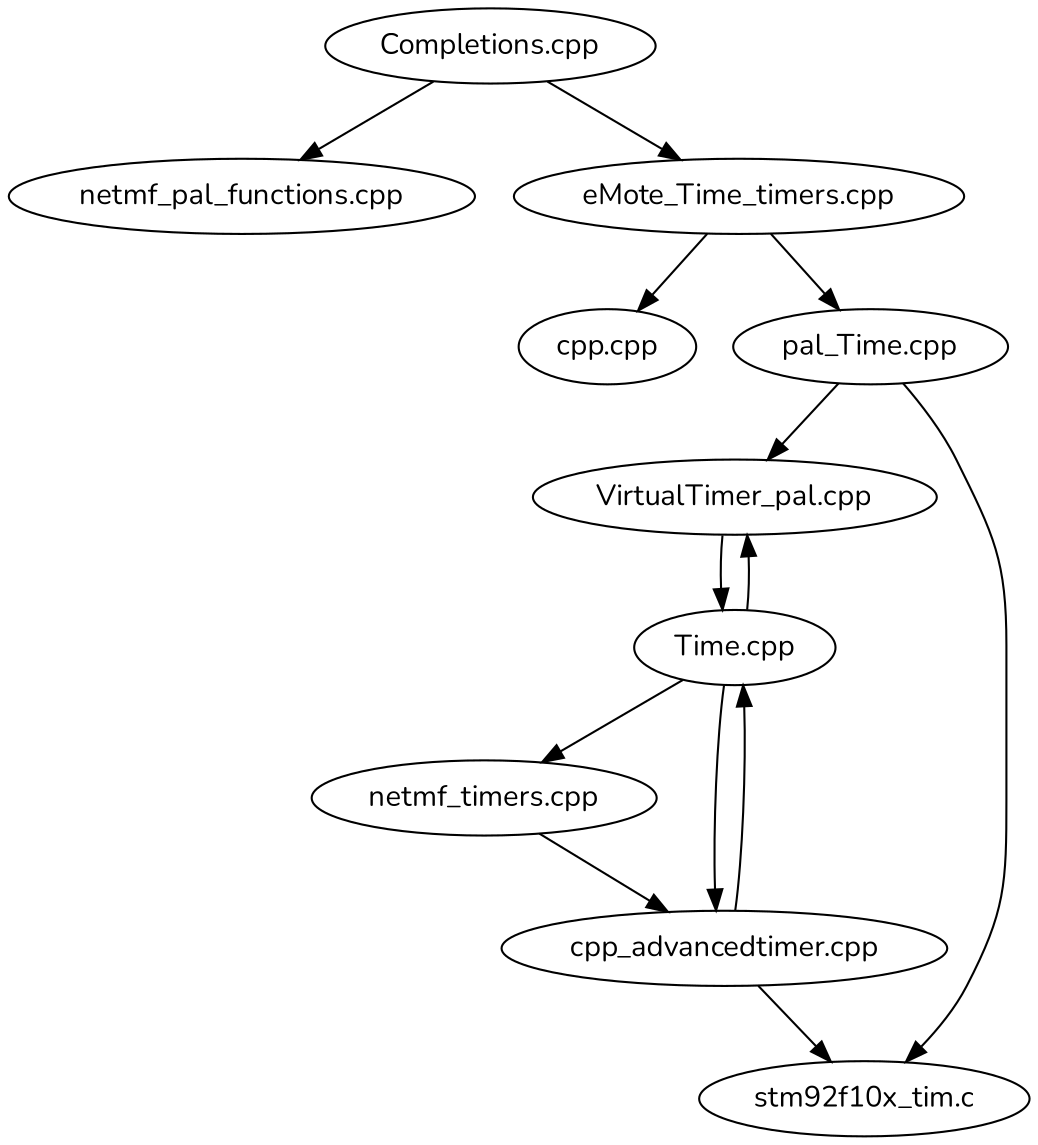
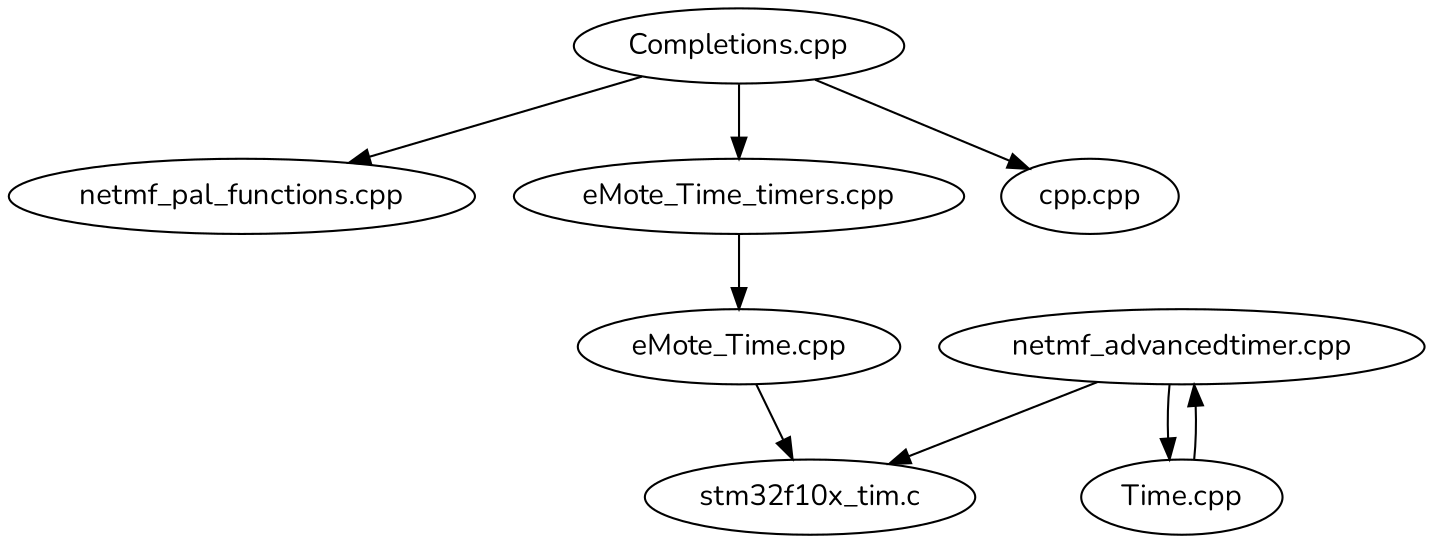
(680, 264) -> (912, 120)
(871, 347) -> (739, 347)
(735, 497) -> none
(484, 798) -> none
(724, 948) -> (1182, 347)
(864, 1099) -> (810, 497)
